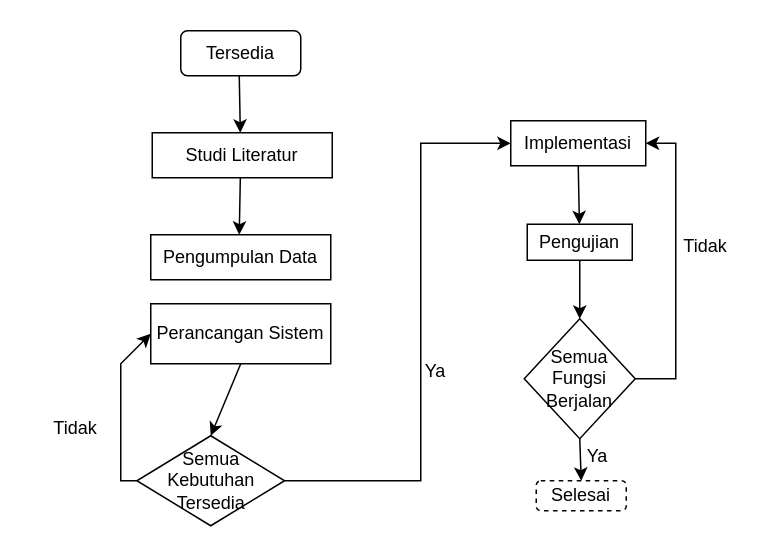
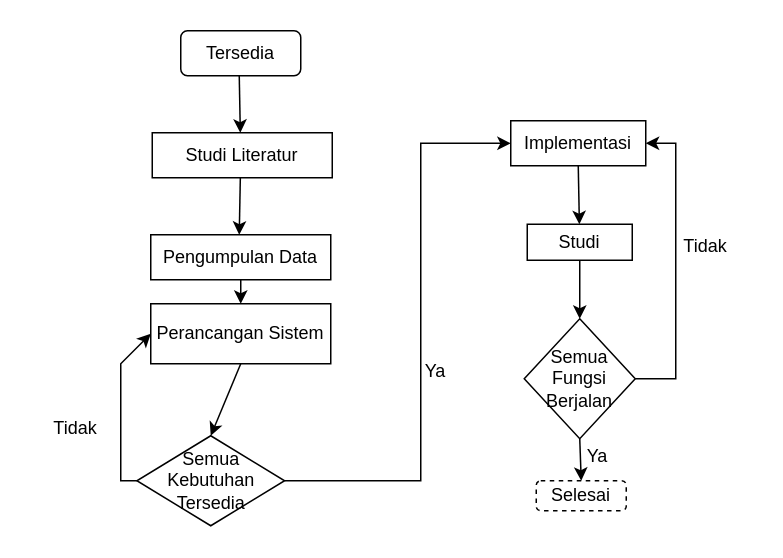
(580, 242) -> (580, 242)
none -> (241, 287)
